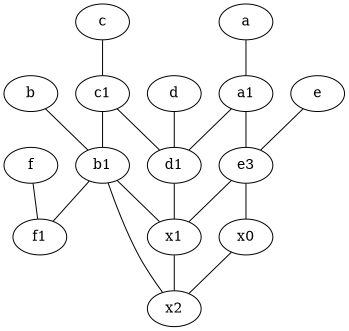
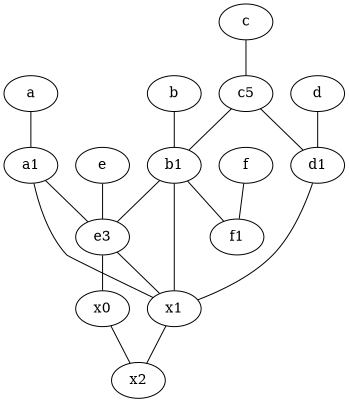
(103, 94) -> (246, 94)
(210, 129) -> (74, 259)
(131, 240) -> (139, 201)
